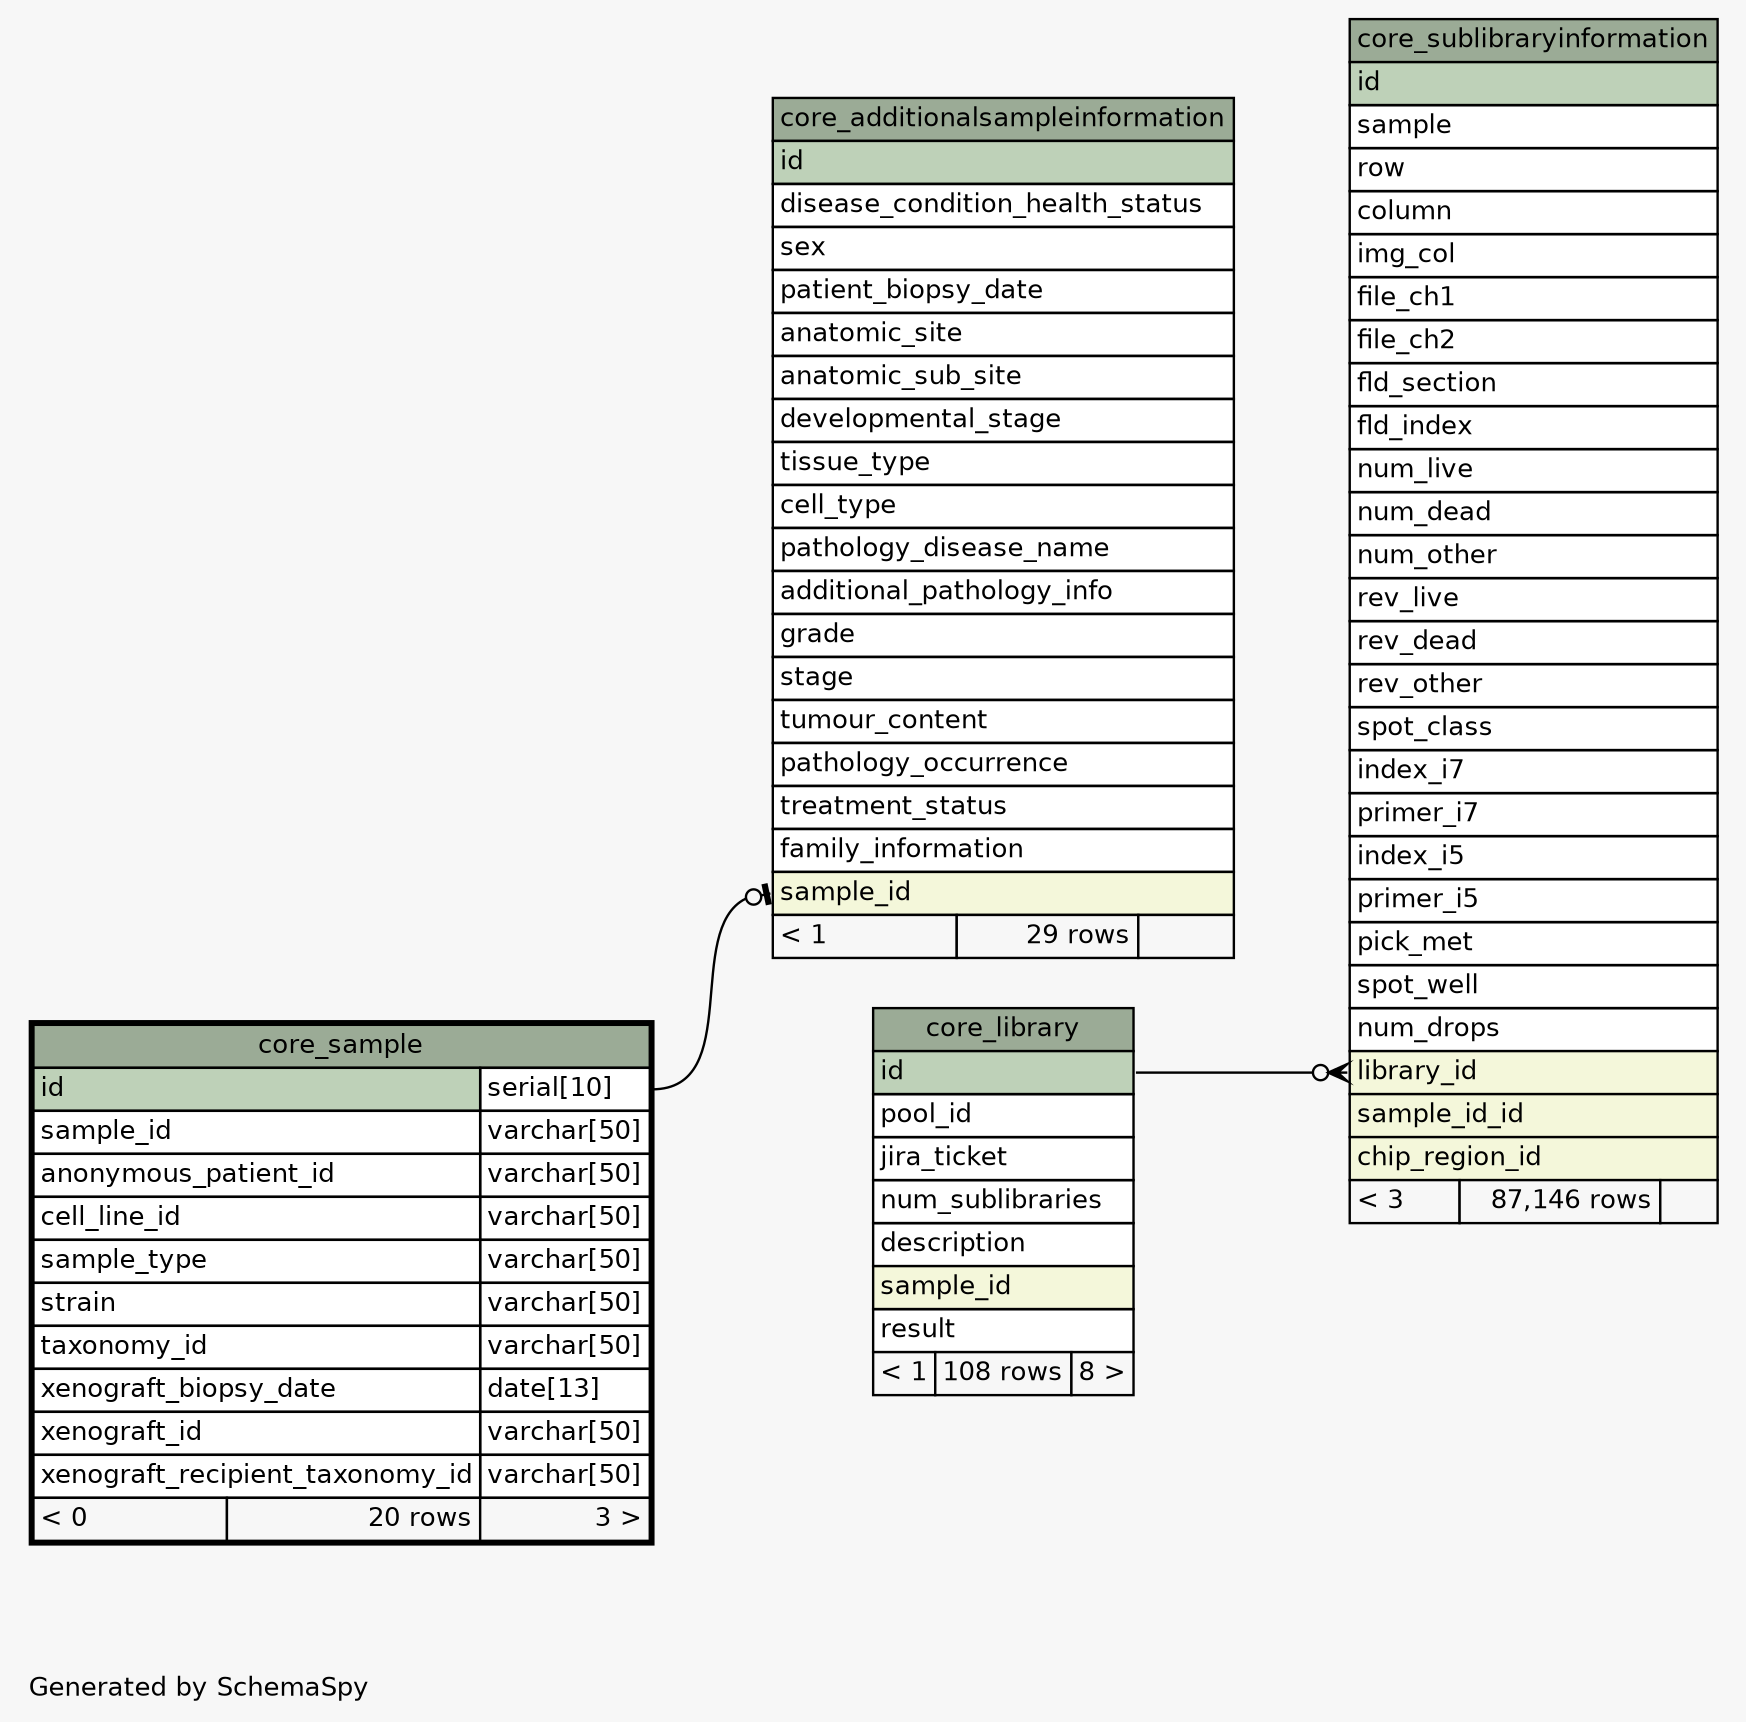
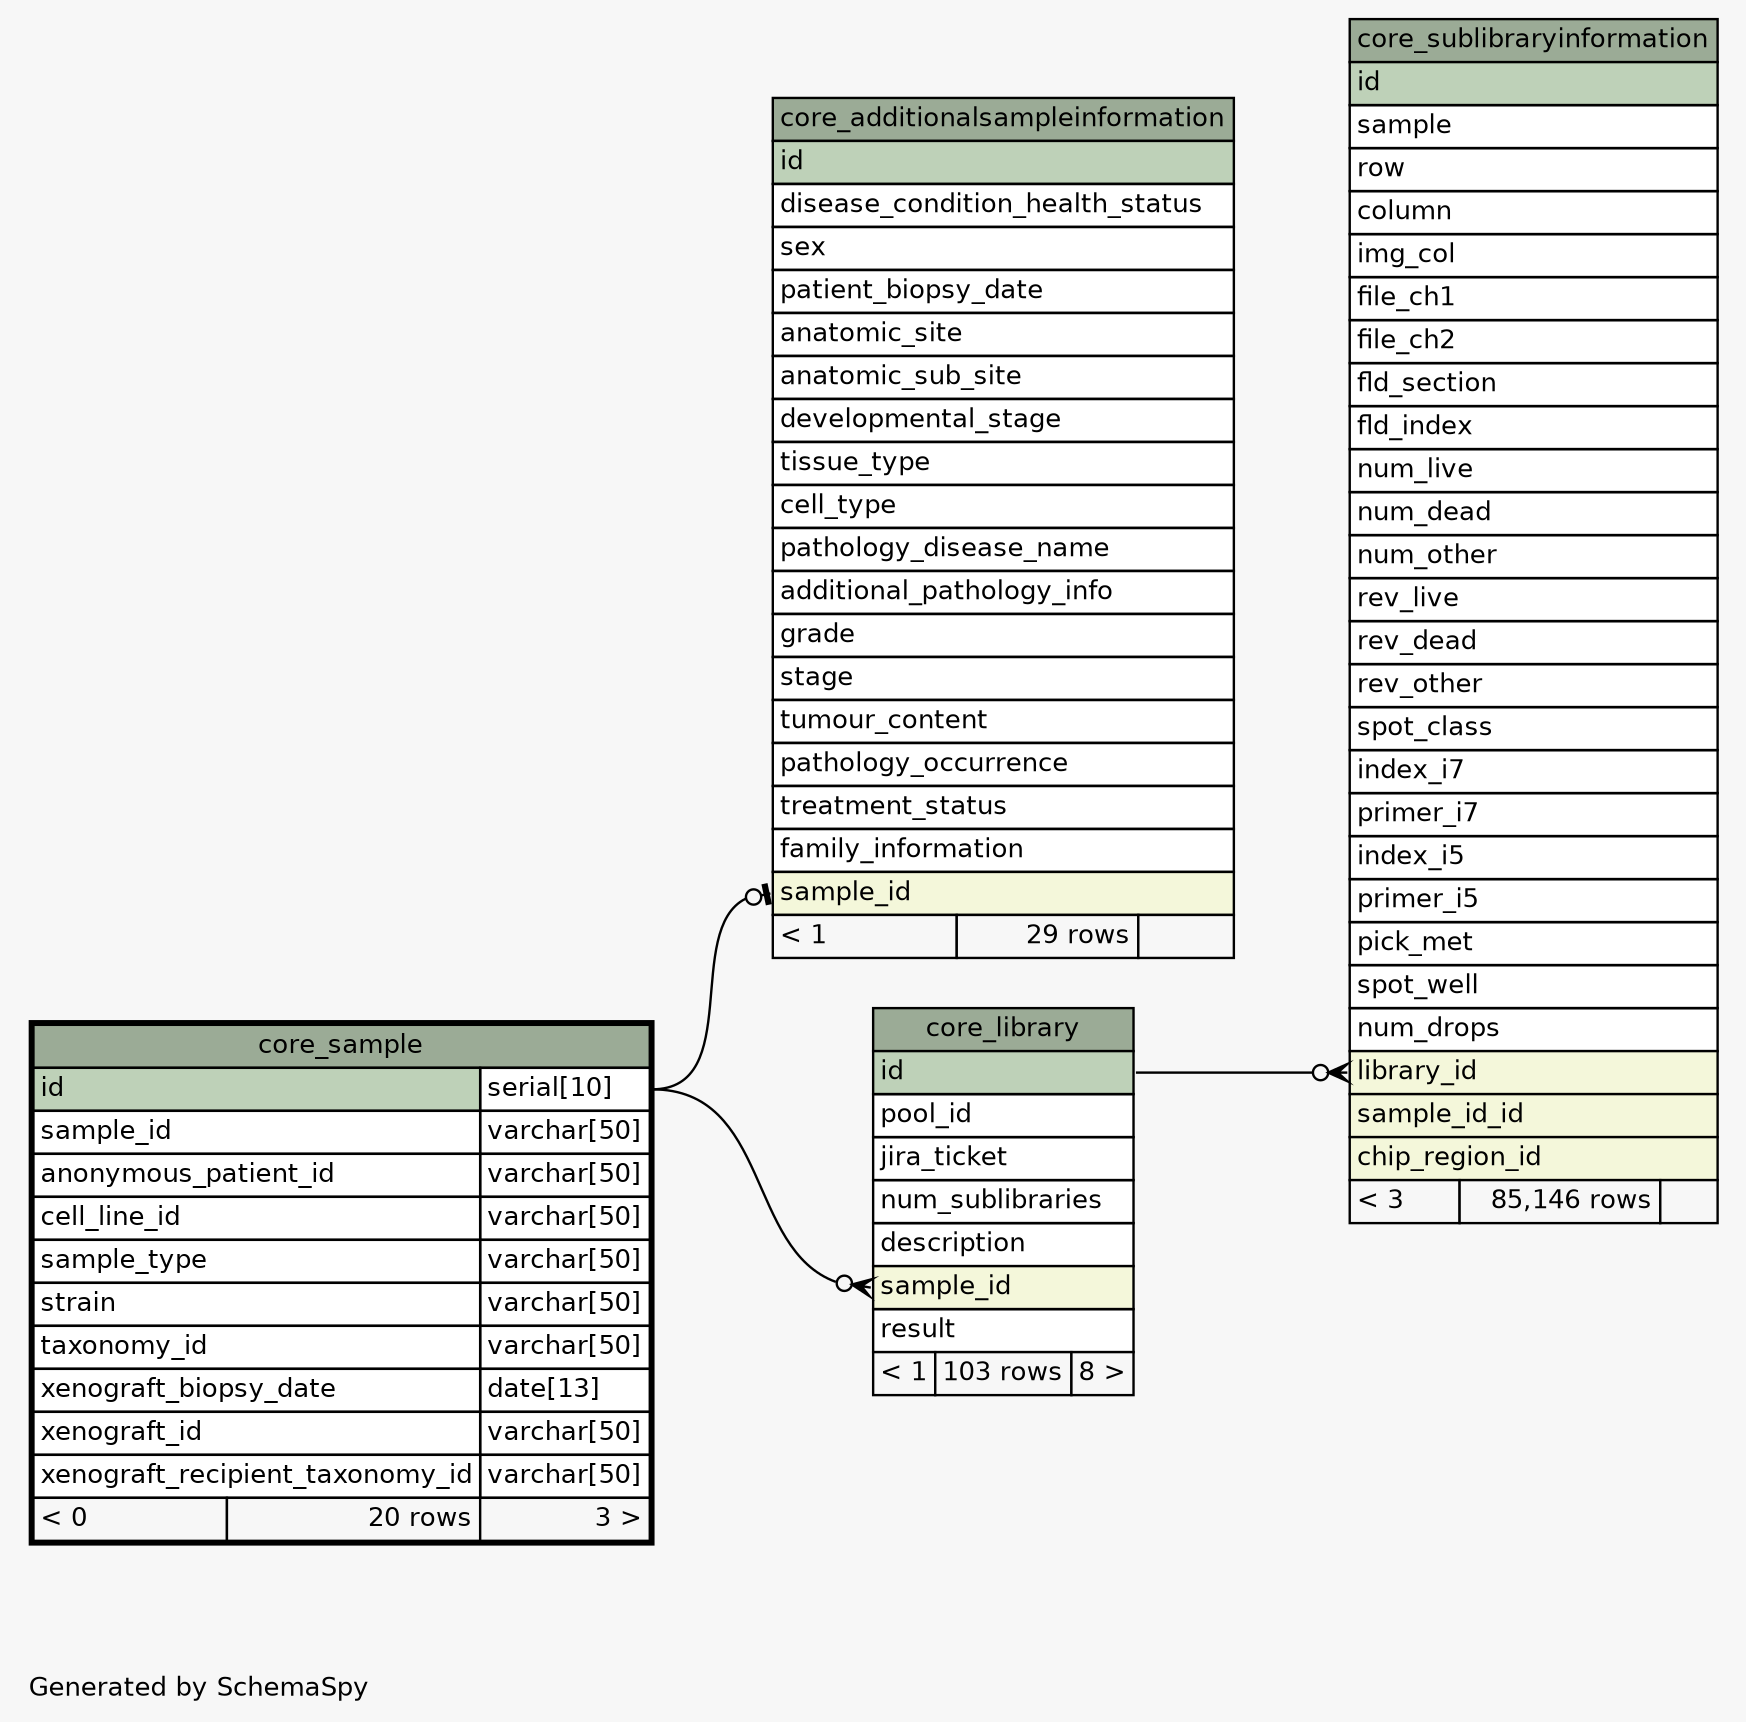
none -> (754, 1172)
(1572, 1200) -> (1572, 1200)
(1003, 1372) -> (1003, 1372)
